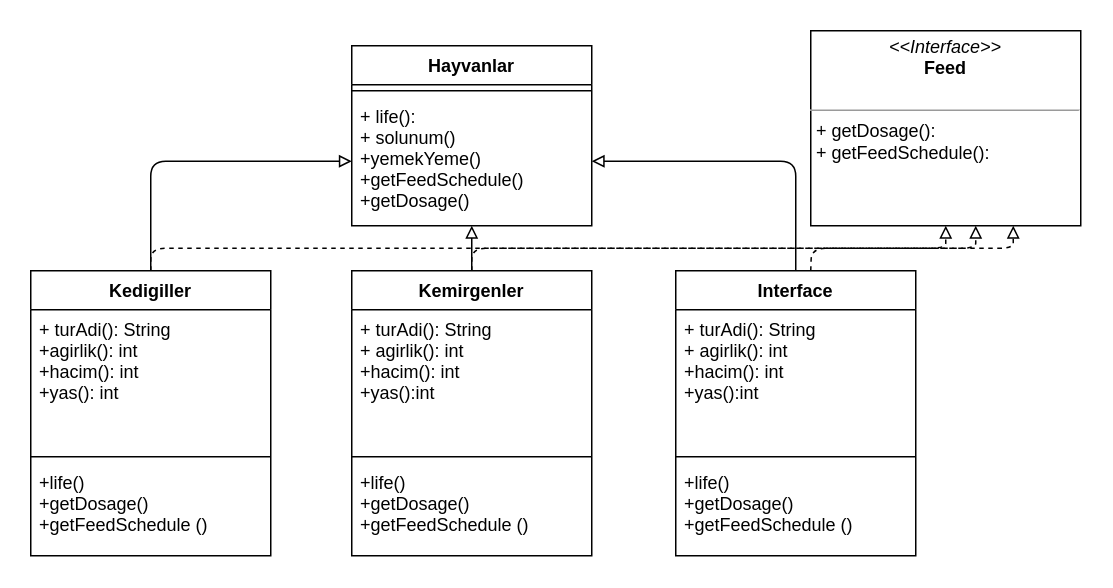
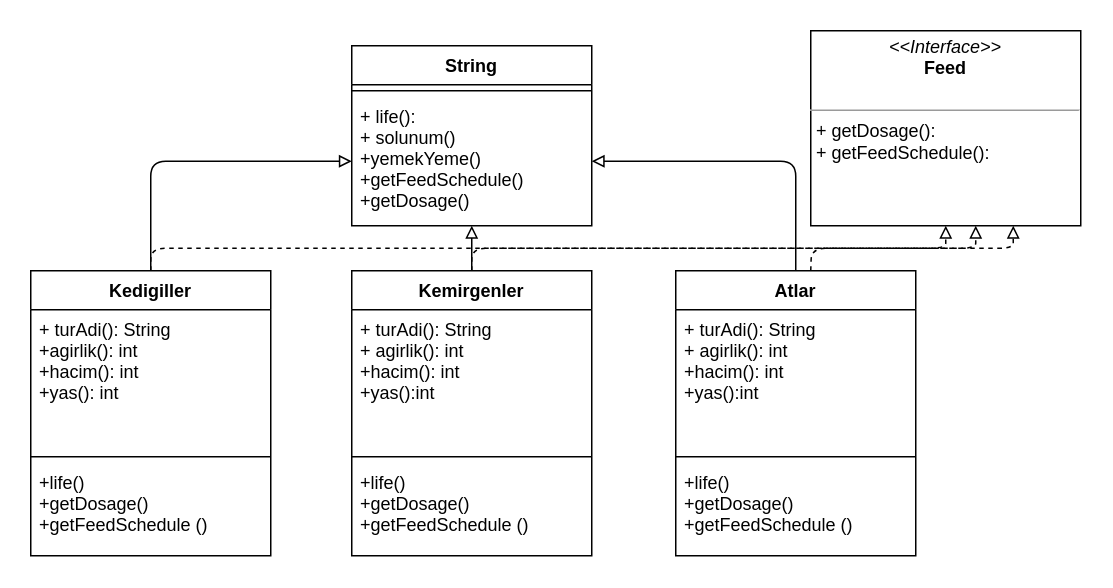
(471, 66) -> (471, 66)
(795, 291) -> (795, 291)
